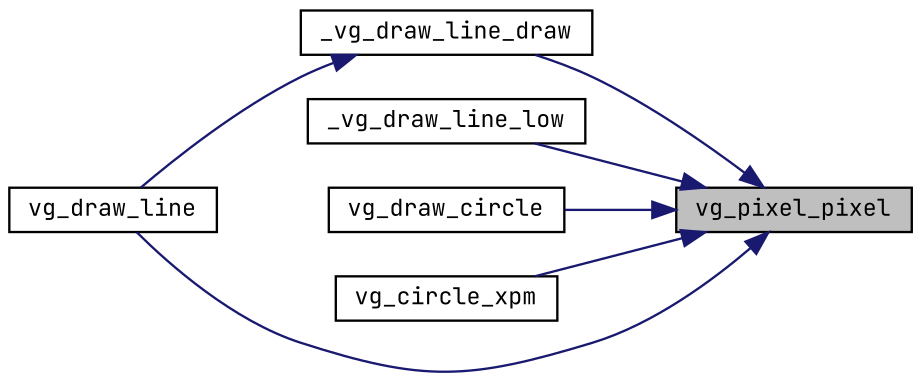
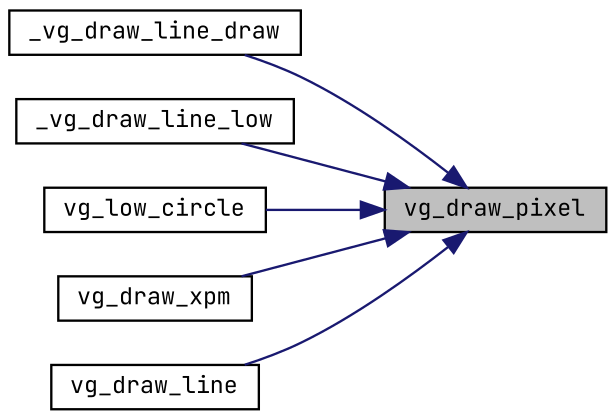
(232, 118) -> none
(447, 210) -> (155, 210)
(794, 210) -> (496, 210)
(447, 298) -> (155, 298)
